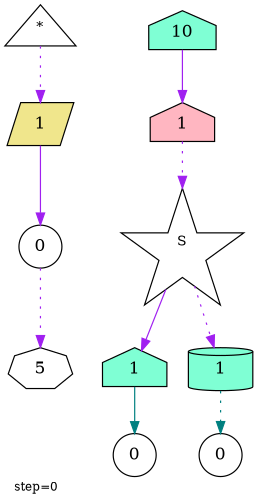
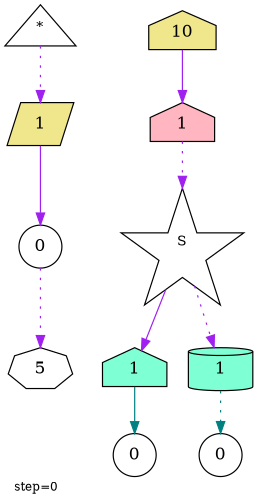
(182, 32) -> (182, 32)
